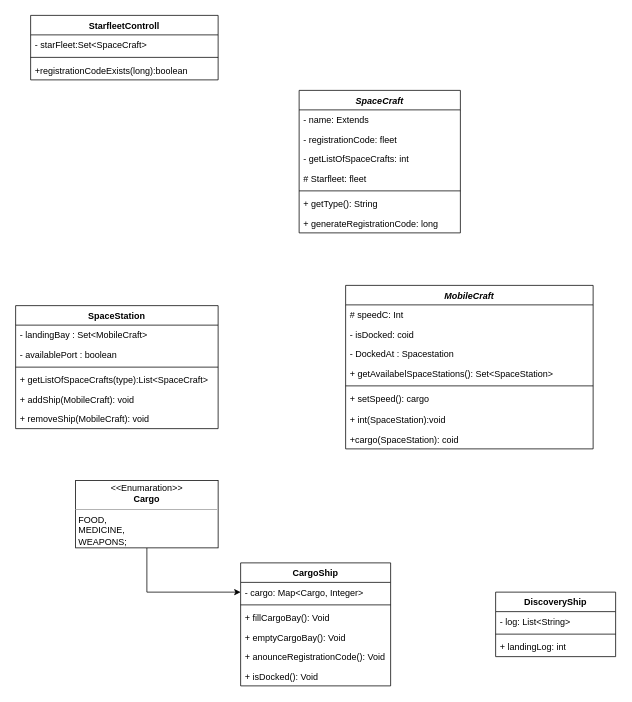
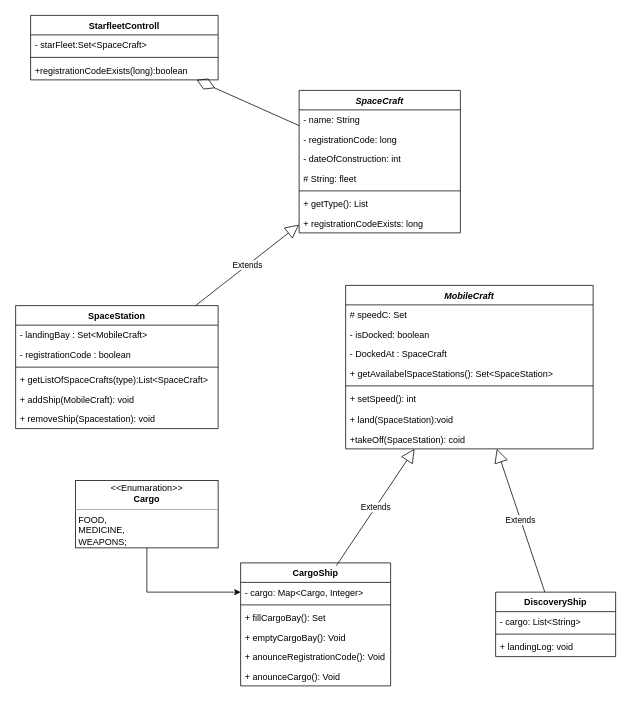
none -> (256, 106)
(337, 120) -> (334, 120)
(359, 140) -> (356, 140)
(365, 159) -> (360, 159)
(343, 179) -> (335, 179)
(346, 204) -> (341, 204)
(377, 224) -> (370, 224)
none -> (241, 270)
(379, 315) -> (379, 315)
(384, 335) -> (392, 335)
(408, 354) -> (404, 354)
(73, 355) -> (82, 355)
(394, 399) -> (388, 399)
(89, 419) -> (93, 419)
(404, 420) -> (407, 420)
(410, 440) -> (415, 440)
none -> (371, 513)
none -> (523, 527)
(292, 618) -> (290, 618)
(541, 622) -> (547, 622)
(536, 648) -> (538, 648)
(284, 677) -> (295, 677)
